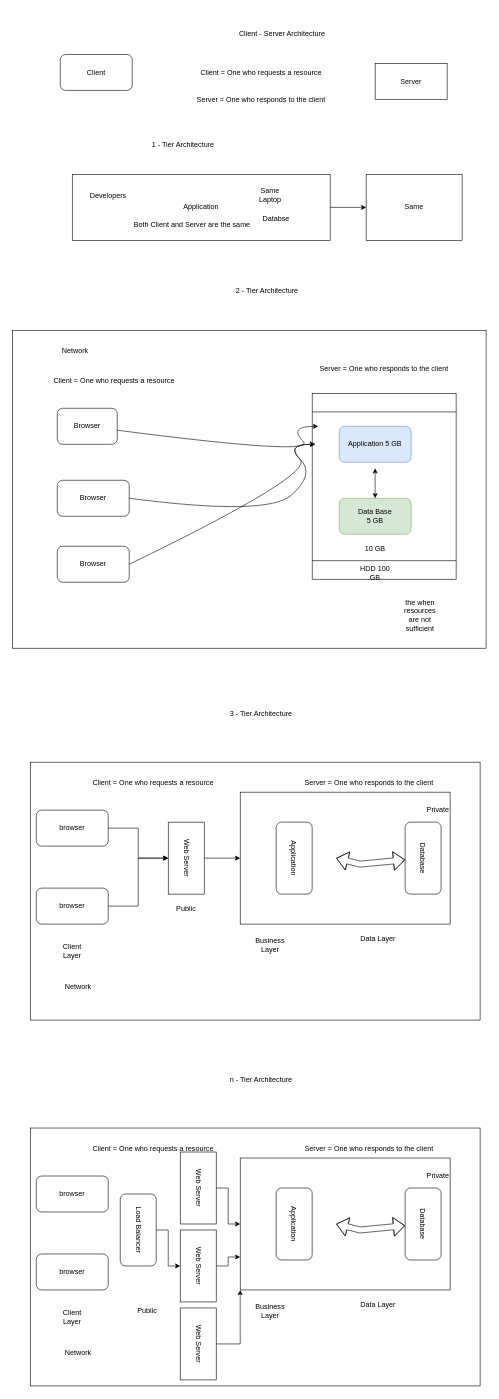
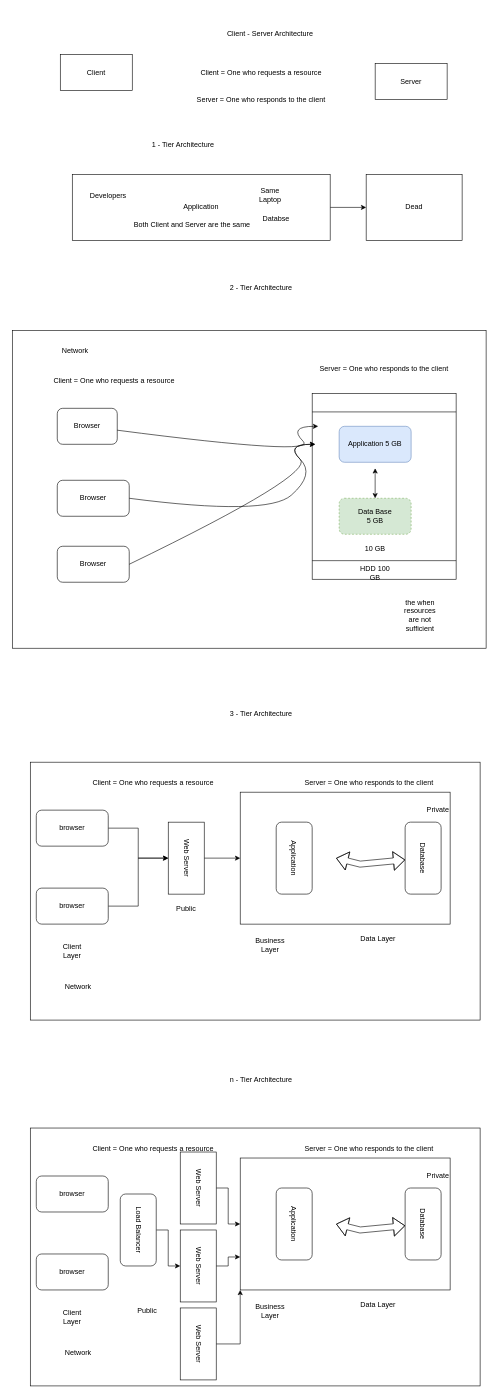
(282, 33) -> (270, 33)
(96, 72) -> (96, 72)
(414, 207) -> (414, 207)
(267, 291) -> (261, 288)
(375, 516) -> (375, 516)
